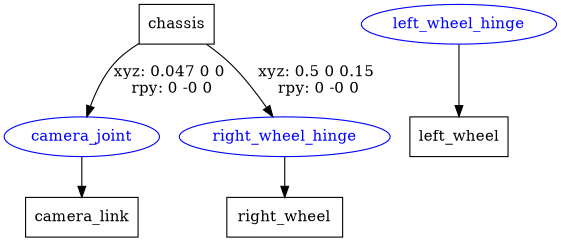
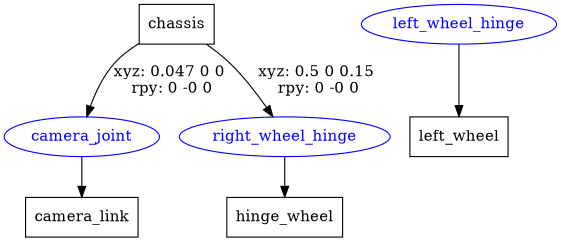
(285, 217) -> (285, 217)
